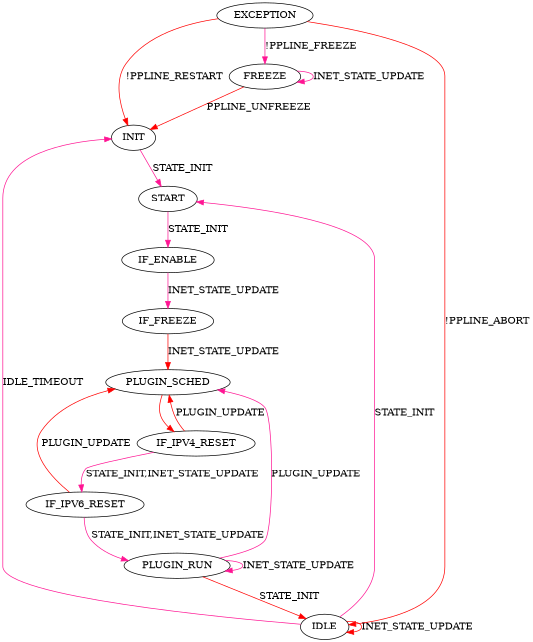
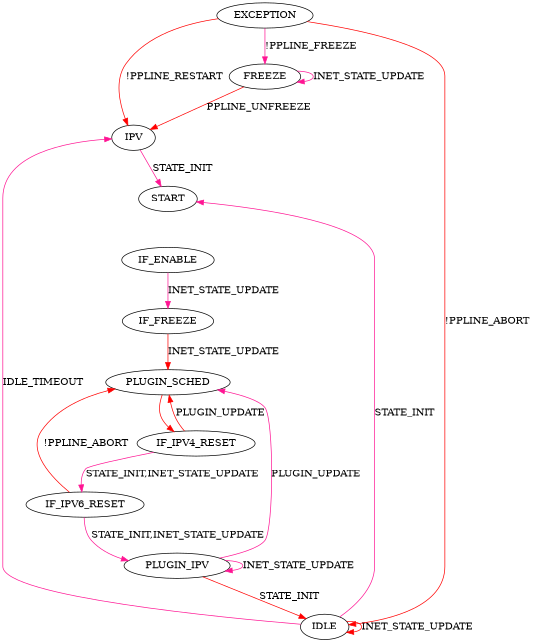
(134, 138) -> (134, 138)
(168, 226) -> none
(86, 443) -> (86, 443)
(177, 566) -> (177, 566)
